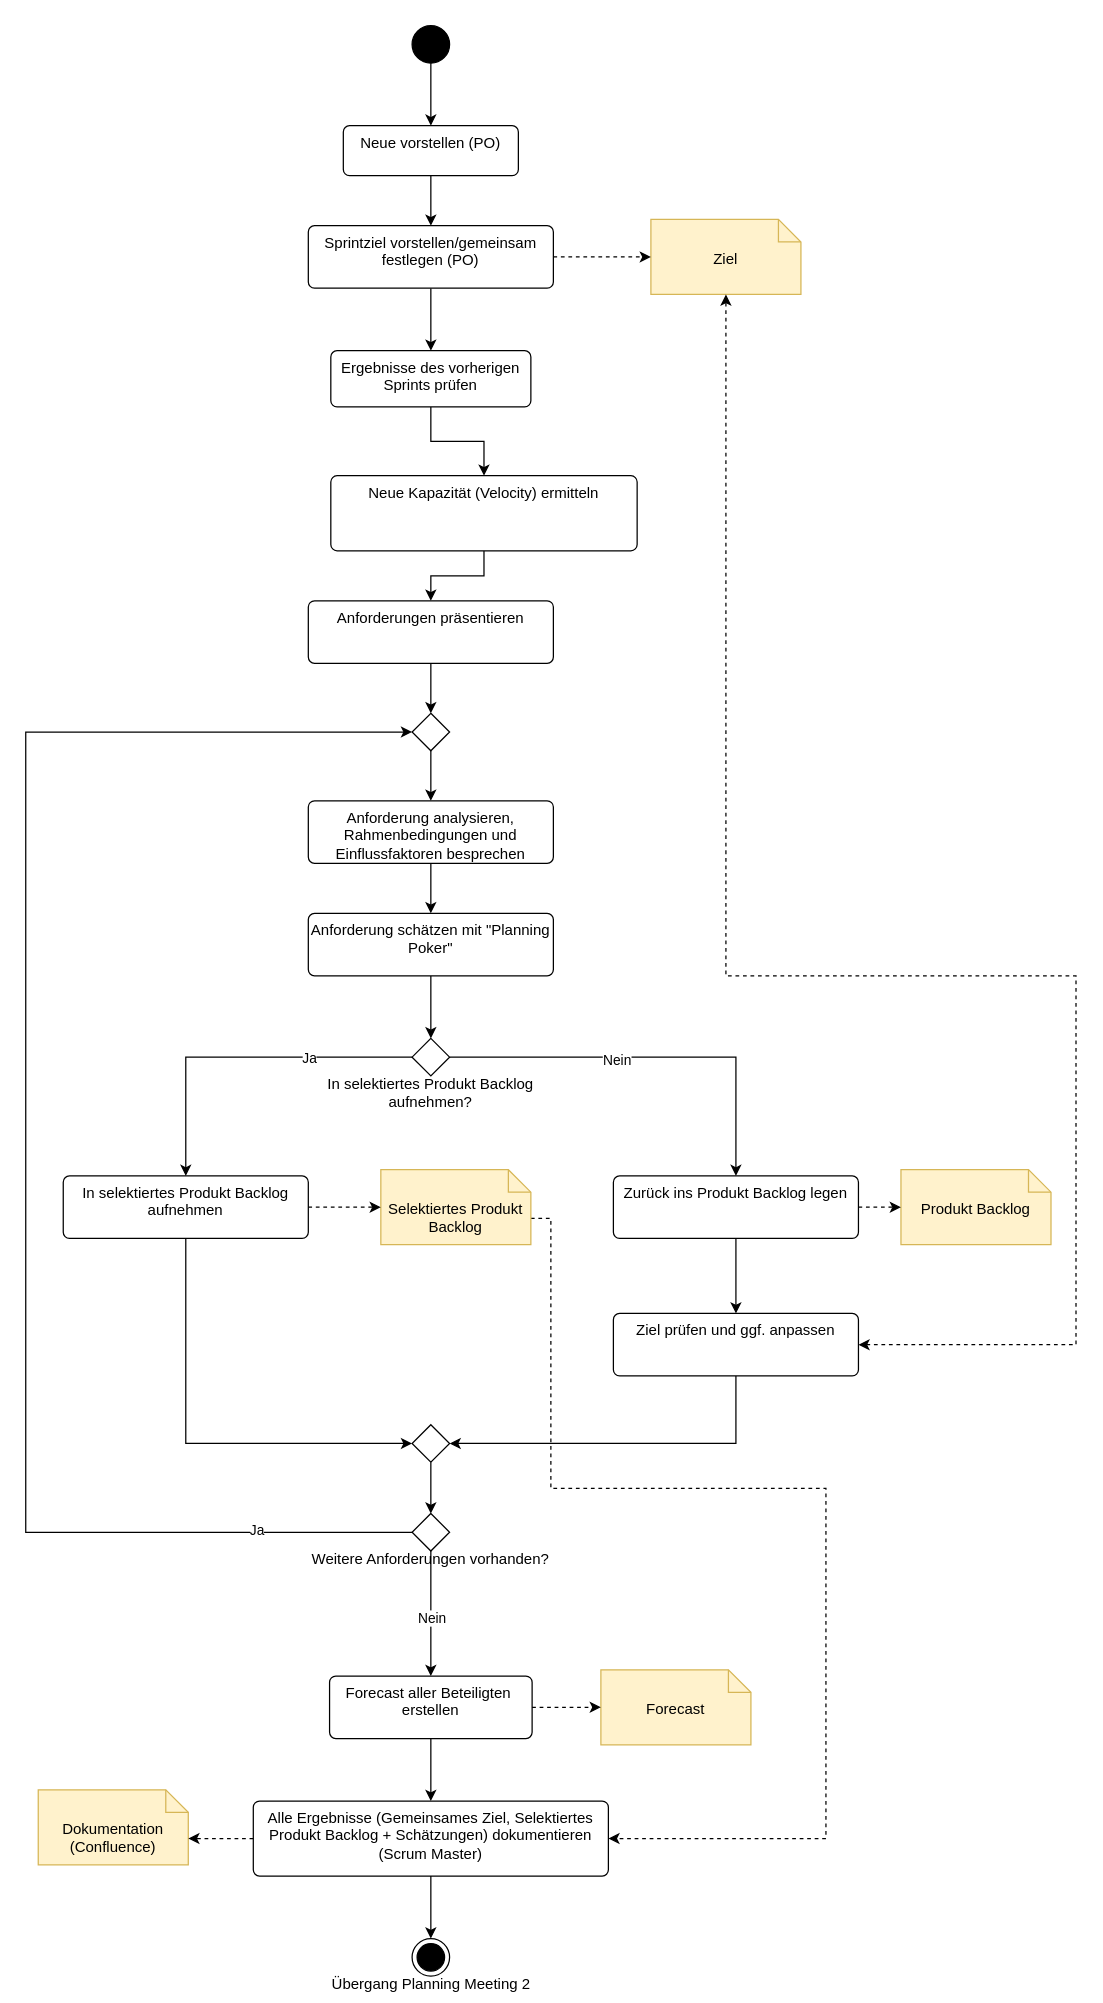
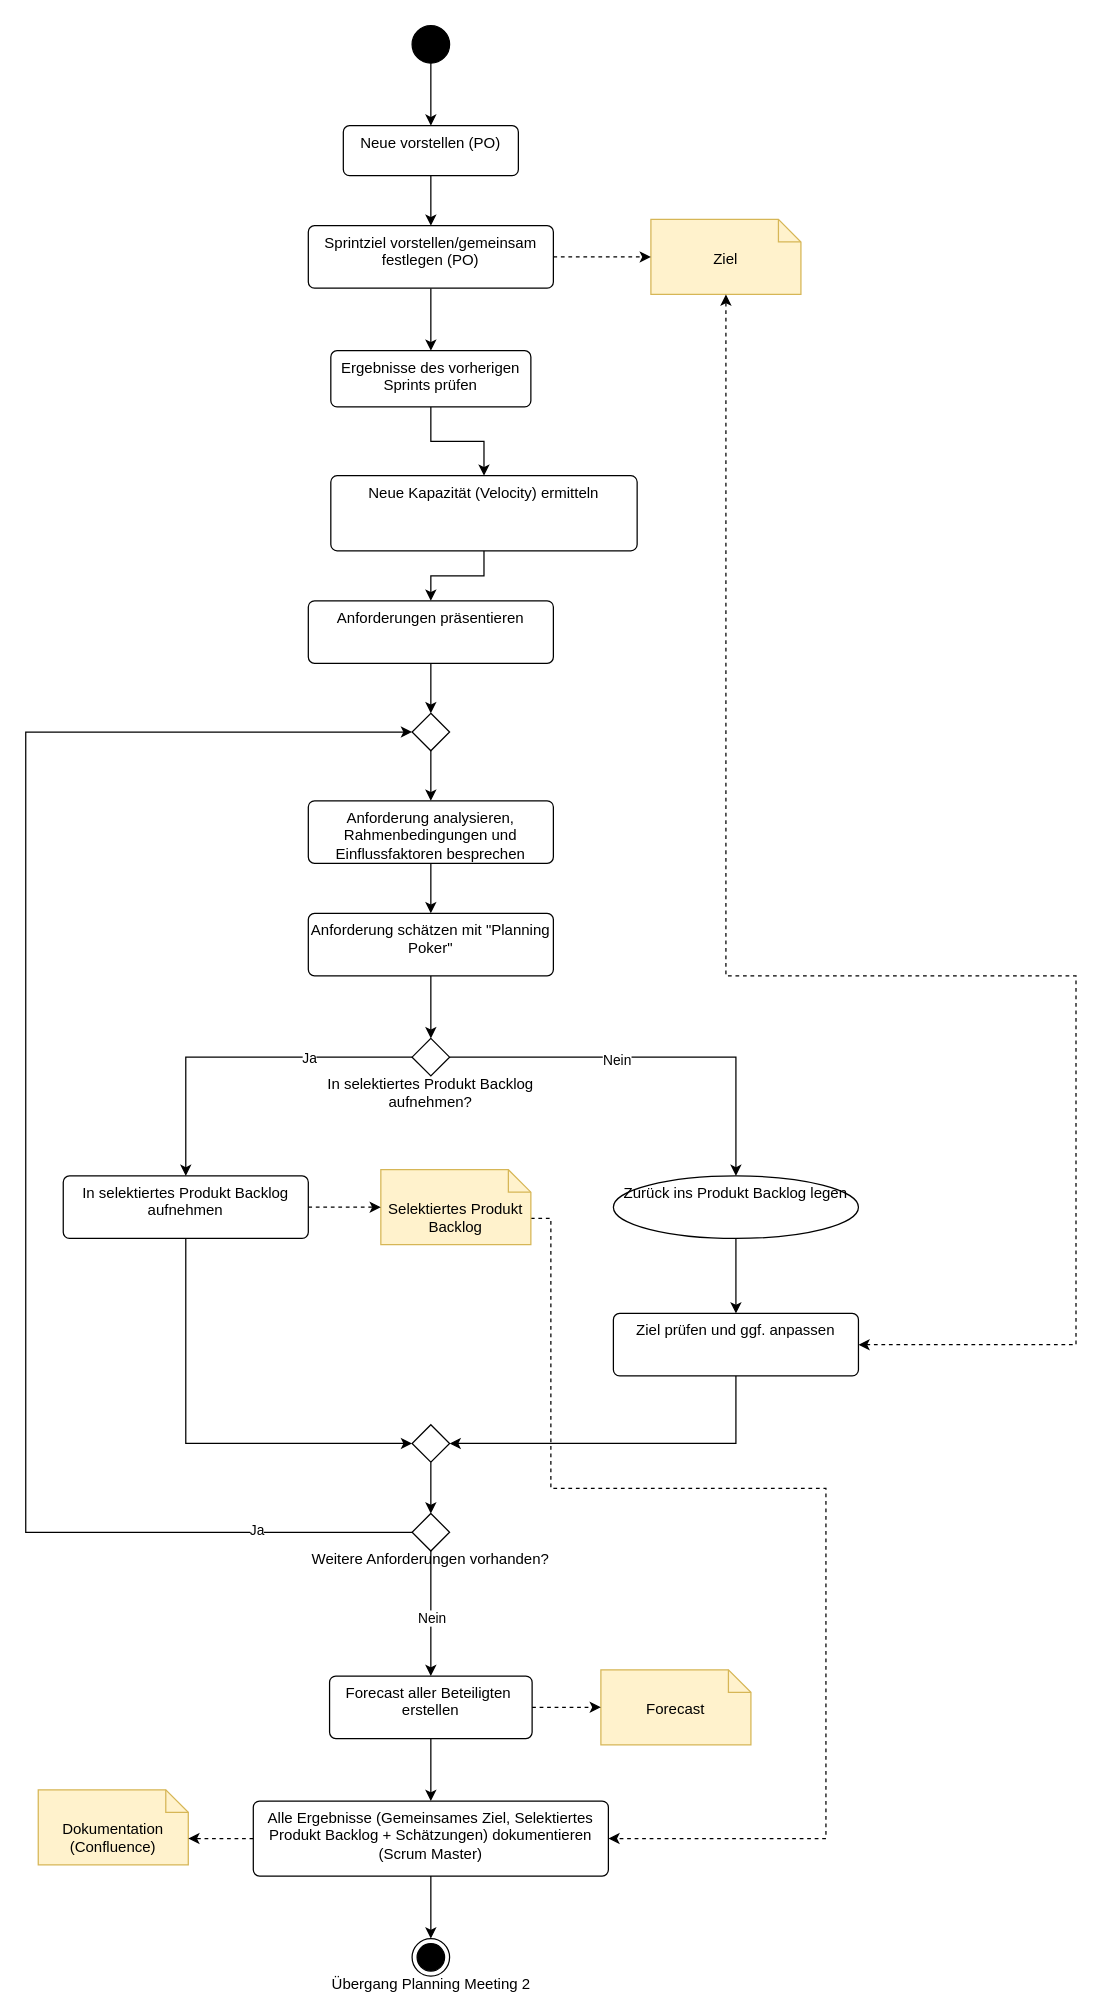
(736, 1207) -> (736, 1207)
(875, 1207) -> none
(976, 1207) -> none
